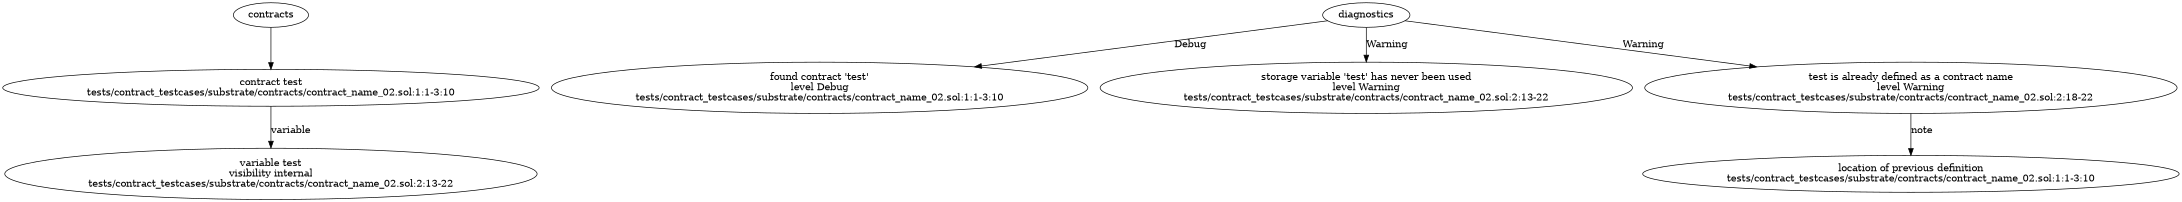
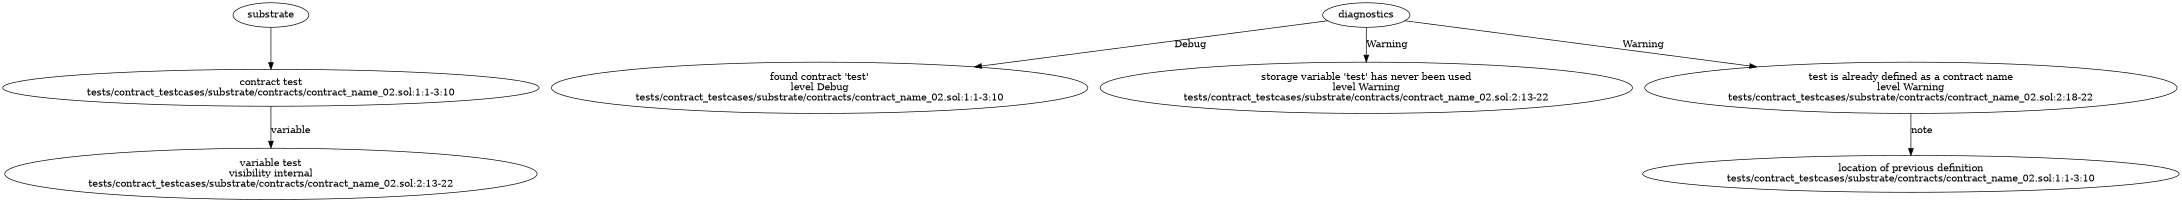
(271, 15) -> (271, 15)
